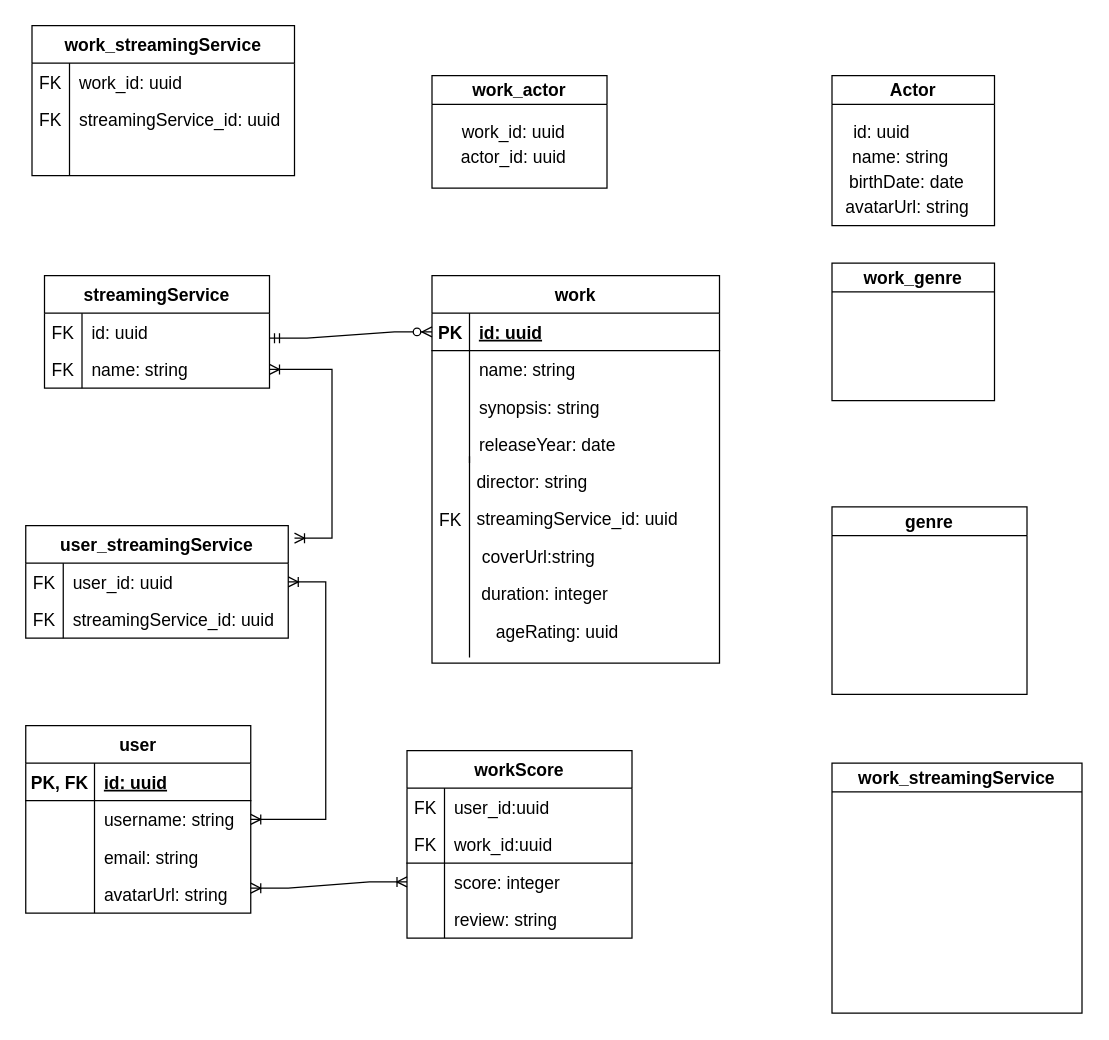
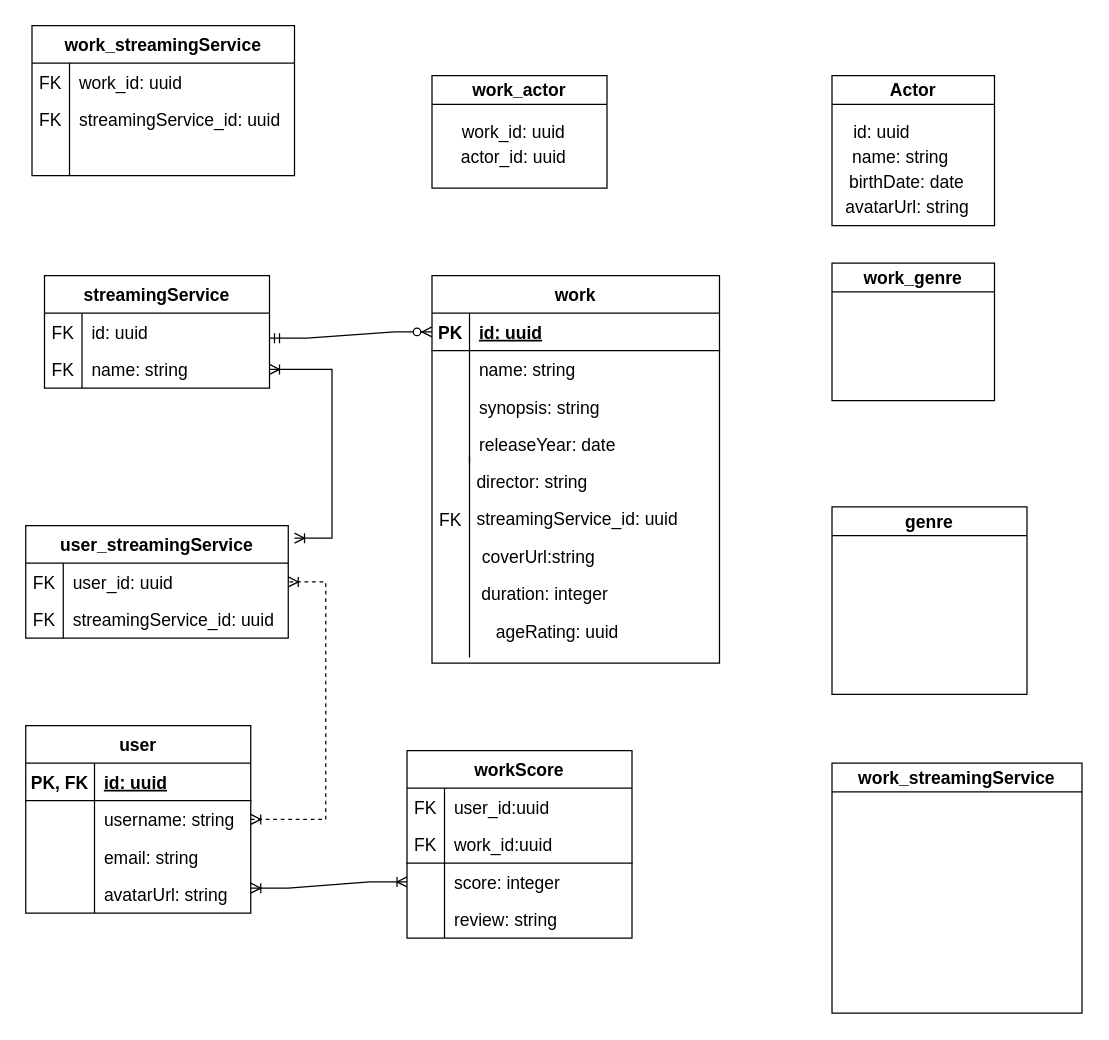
(326, 720) -> (326, 720)
